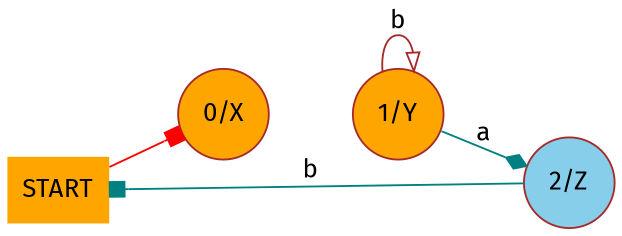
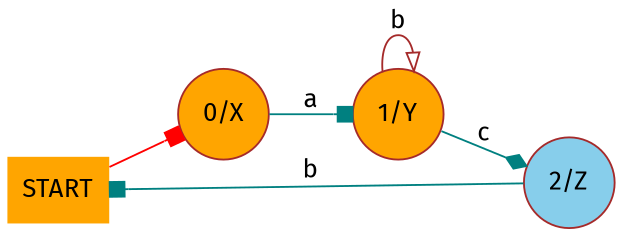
none -> (301, 114)
(484, 134) -> (484, 134)
